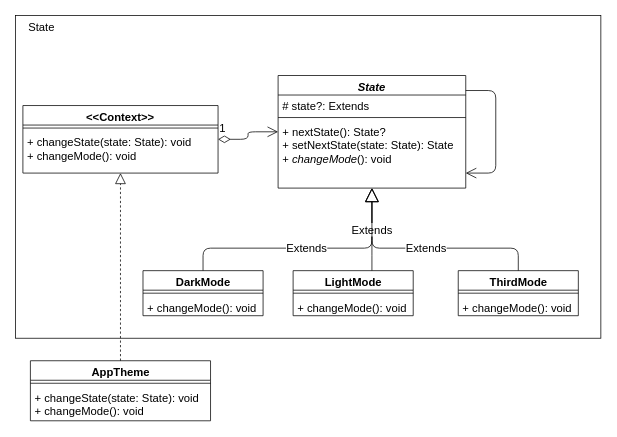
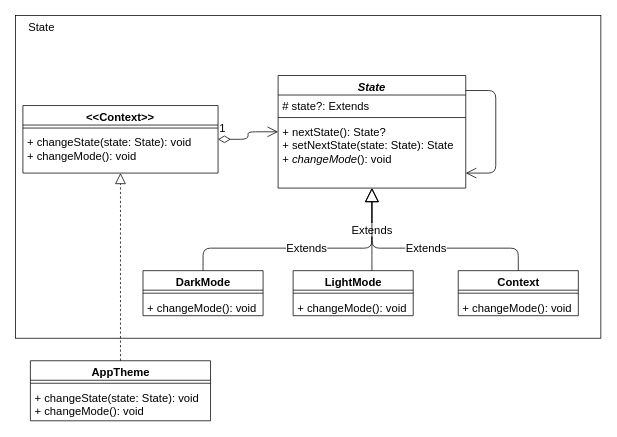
(518, 282) -> (518, 282)
